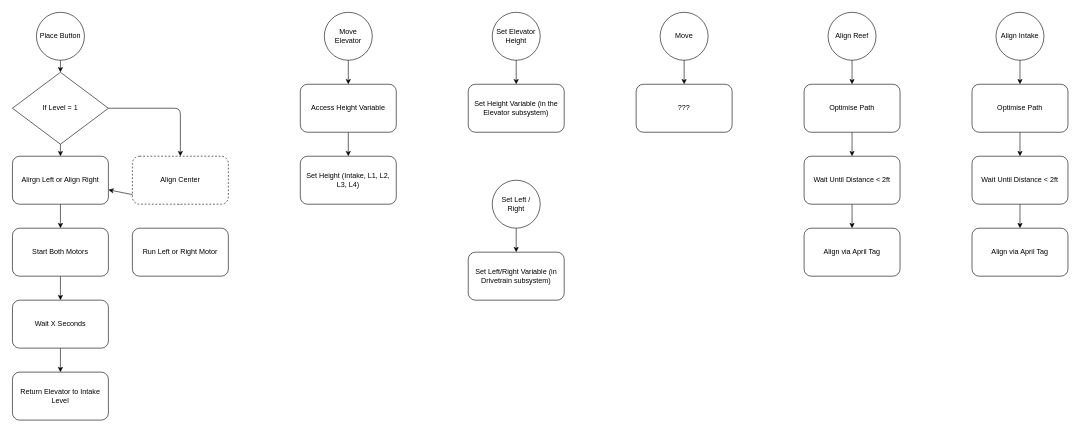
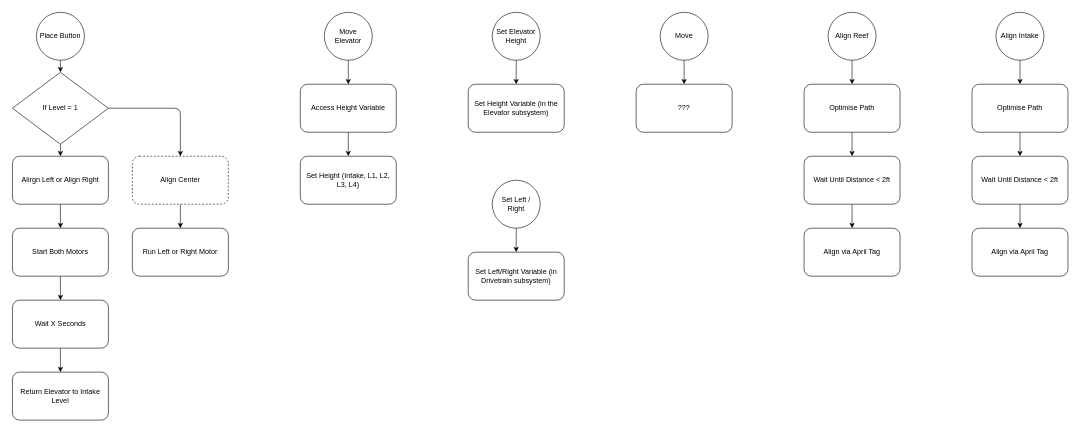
(123, 193) -> (180, 214)
